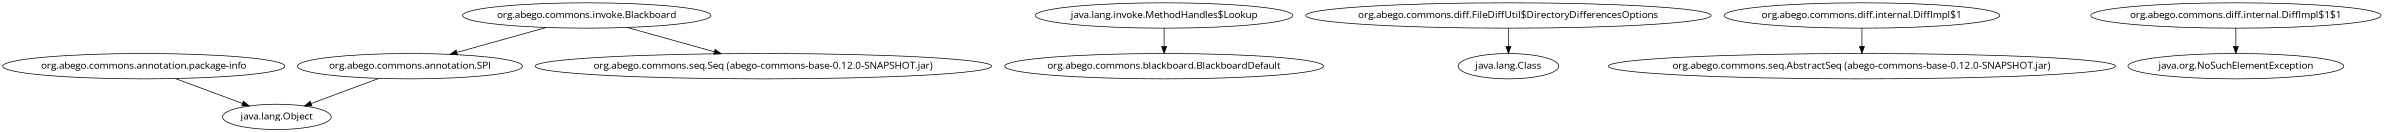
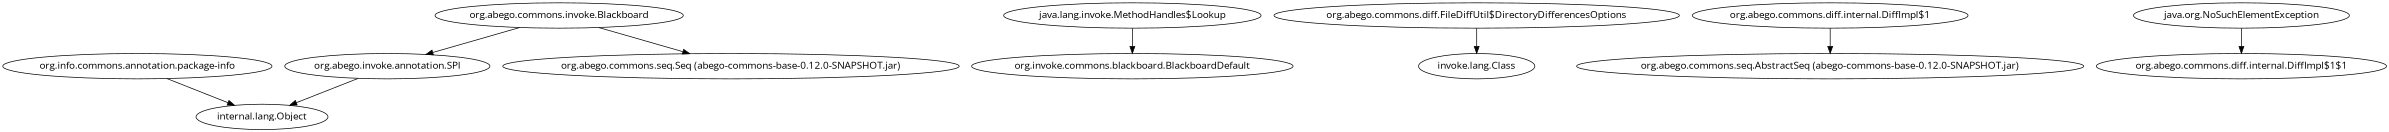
(2236, 37) -> (2241, 37)
(144, 66) -> (137, 66)
(410, 66) -> (387, 66)
(1164, 66) -> (1132, 66)
(1508, 66) -> (1477, 66)
(277, 117) -> (262, 117)
